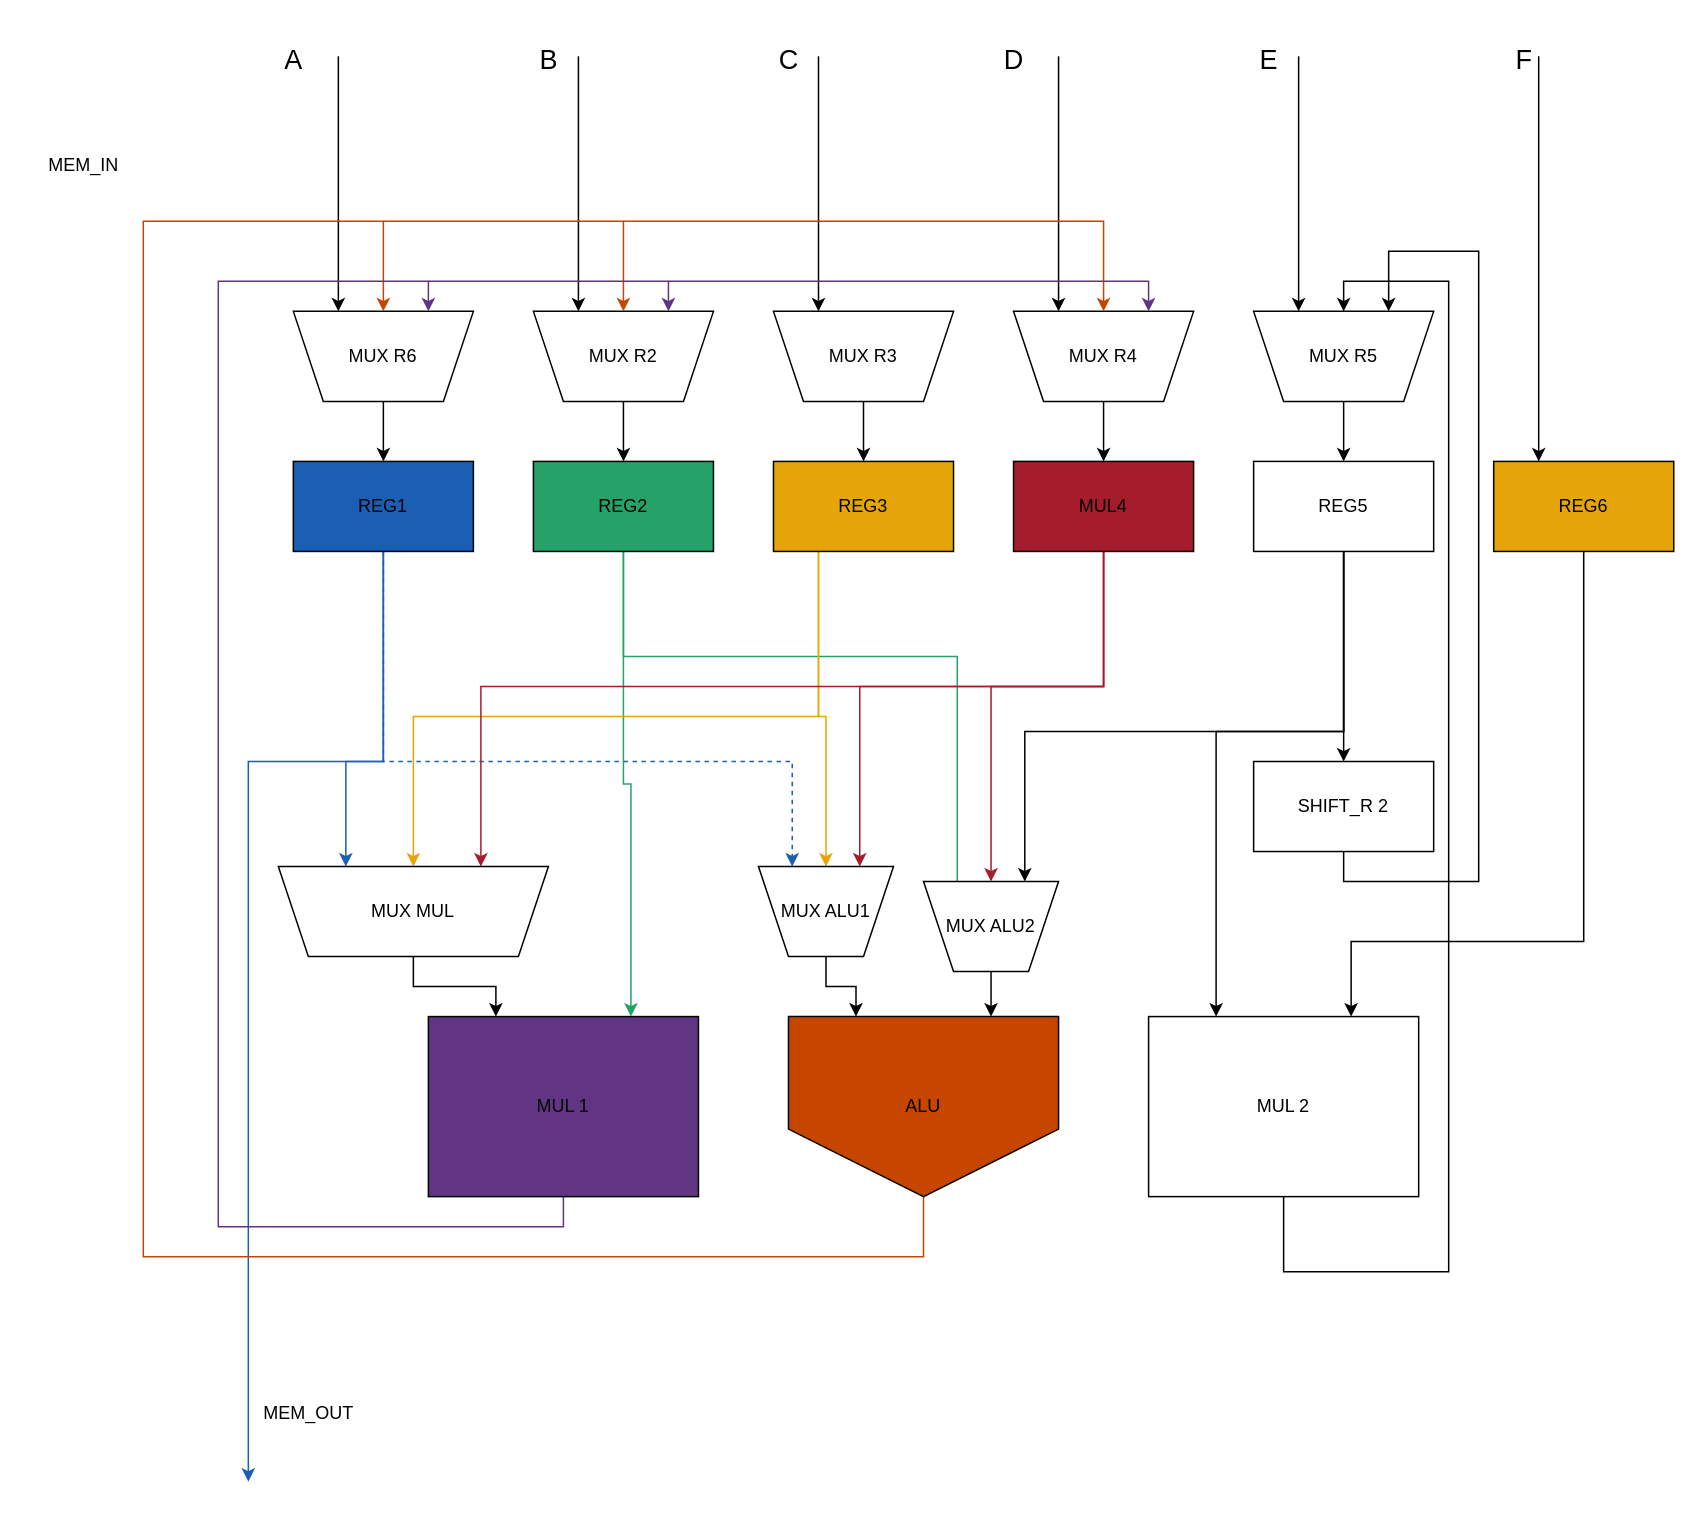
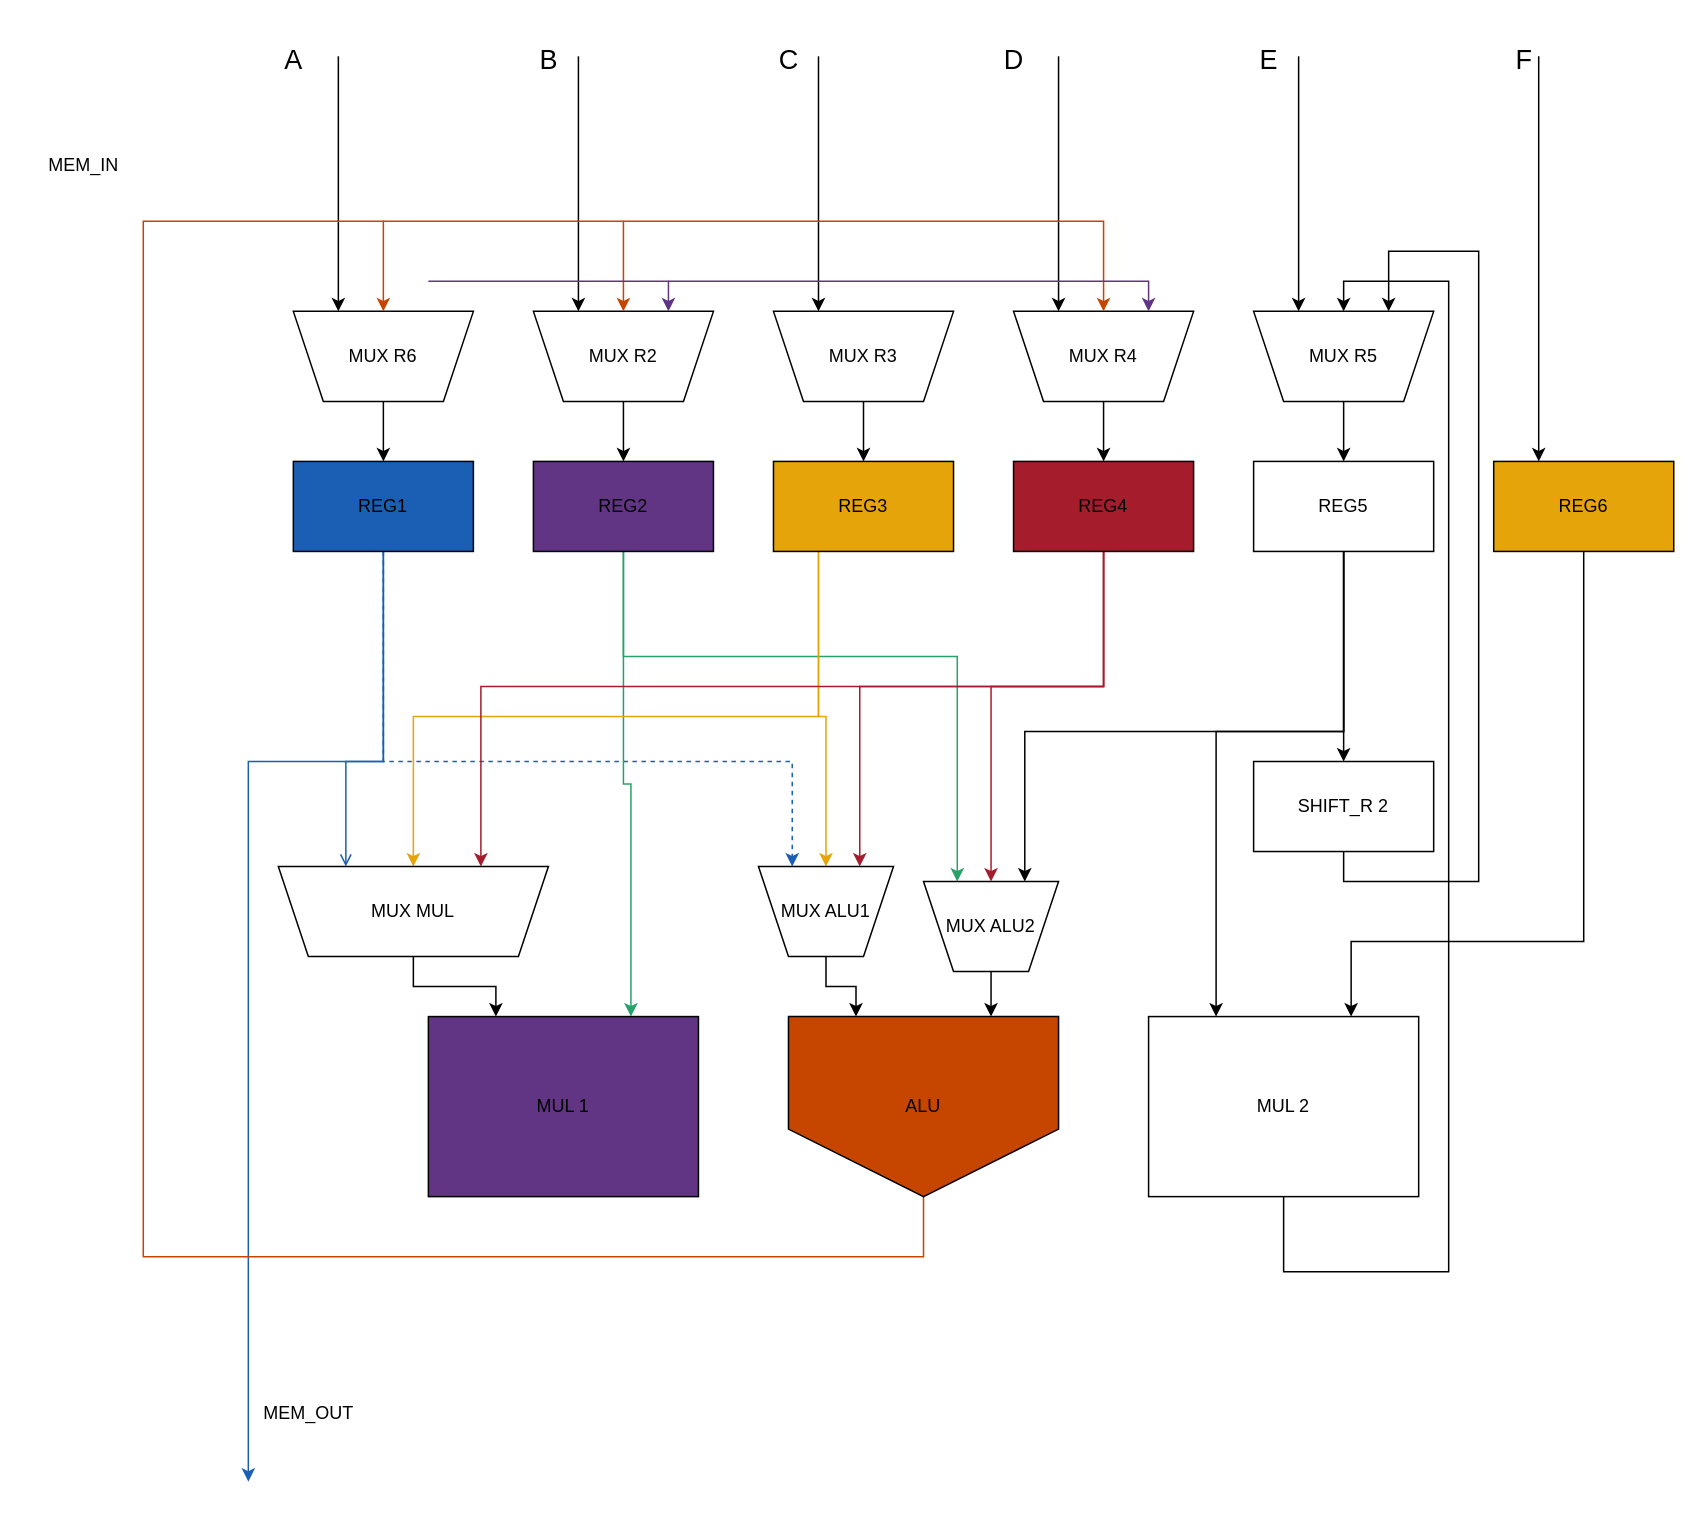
(623, 506) -> (623, 506)
(1103, 506) -> (1103, 506)
(218, 826) -> none
(346, 855) -> (346, 857)
(957, 874) -> (957, 870)
